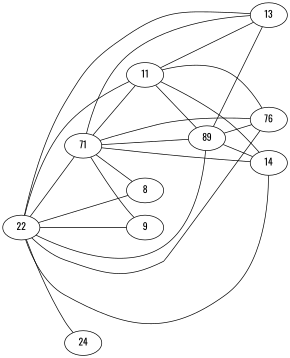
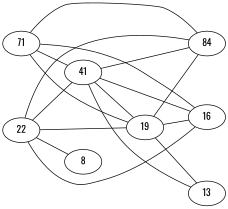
(145, 44) -> none
(94, 61) -> none
(145, 75) -> (83, 72)
(269, 120) -> (207, 117)
(207, 138) -> (145, 127)
(269, 163) -> (207, 44)
(114, 168) -> none
(52, 187) -> none
(145, 228) -> none
(83, 343) -> none
